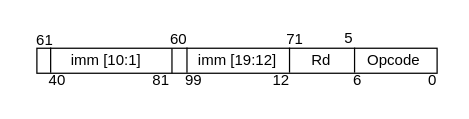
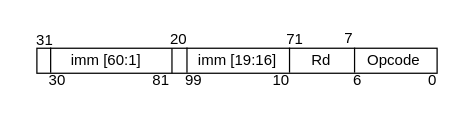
(349, 38) -> (349, 38)
(179, 39) -> (179, 39)
(45, 41) -> (45, 41)
(106, 61) -> (106, 61)
(238, 61) -> (238, 61)
(58, 81) -> (58, 81)
(281, 81) -> (281, 81)
